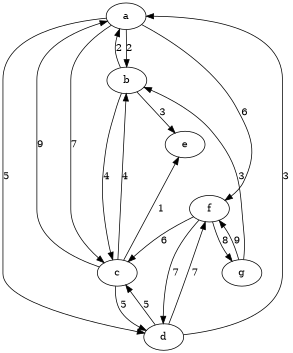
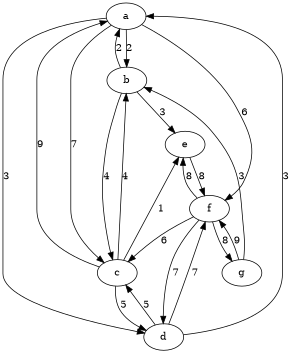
none -> (196, 173)
(7, 177) -> (7, 177)
none -> (186, 183)
